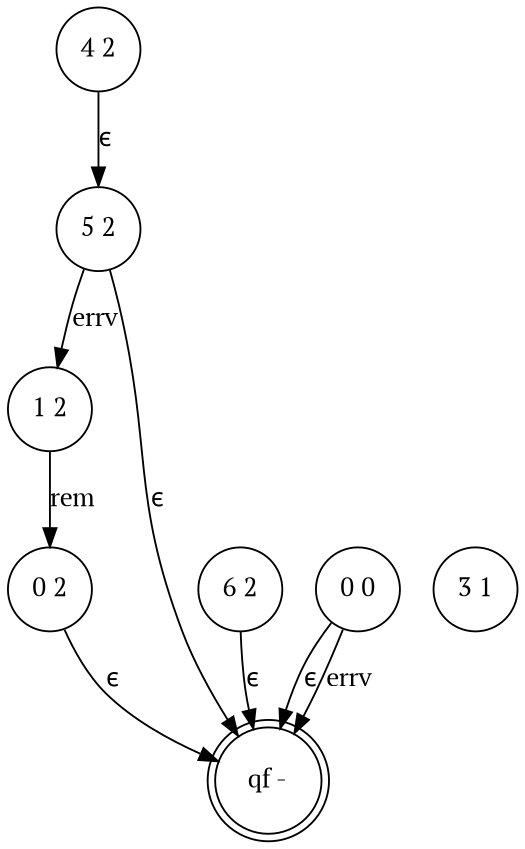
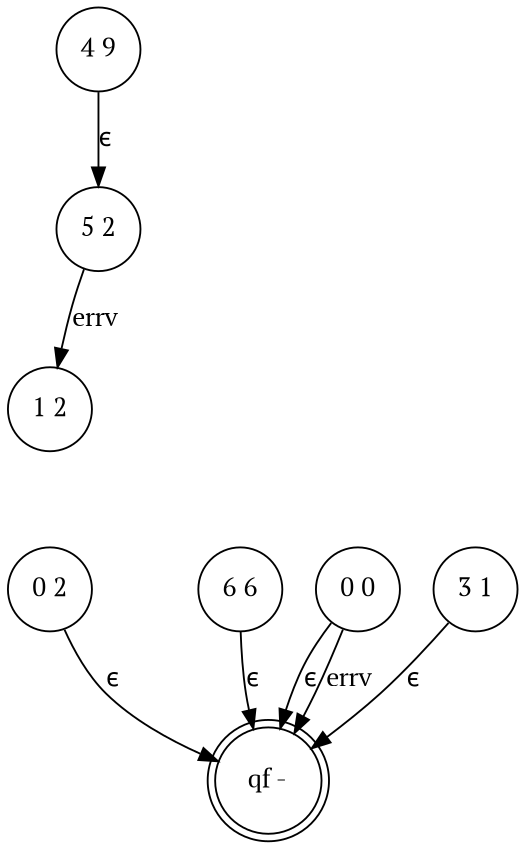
(98, 49) -> (98, 49)
(50, 490) -> none
(148, 501) -> (391, 684)
(240, 589) -> (240, 589)
